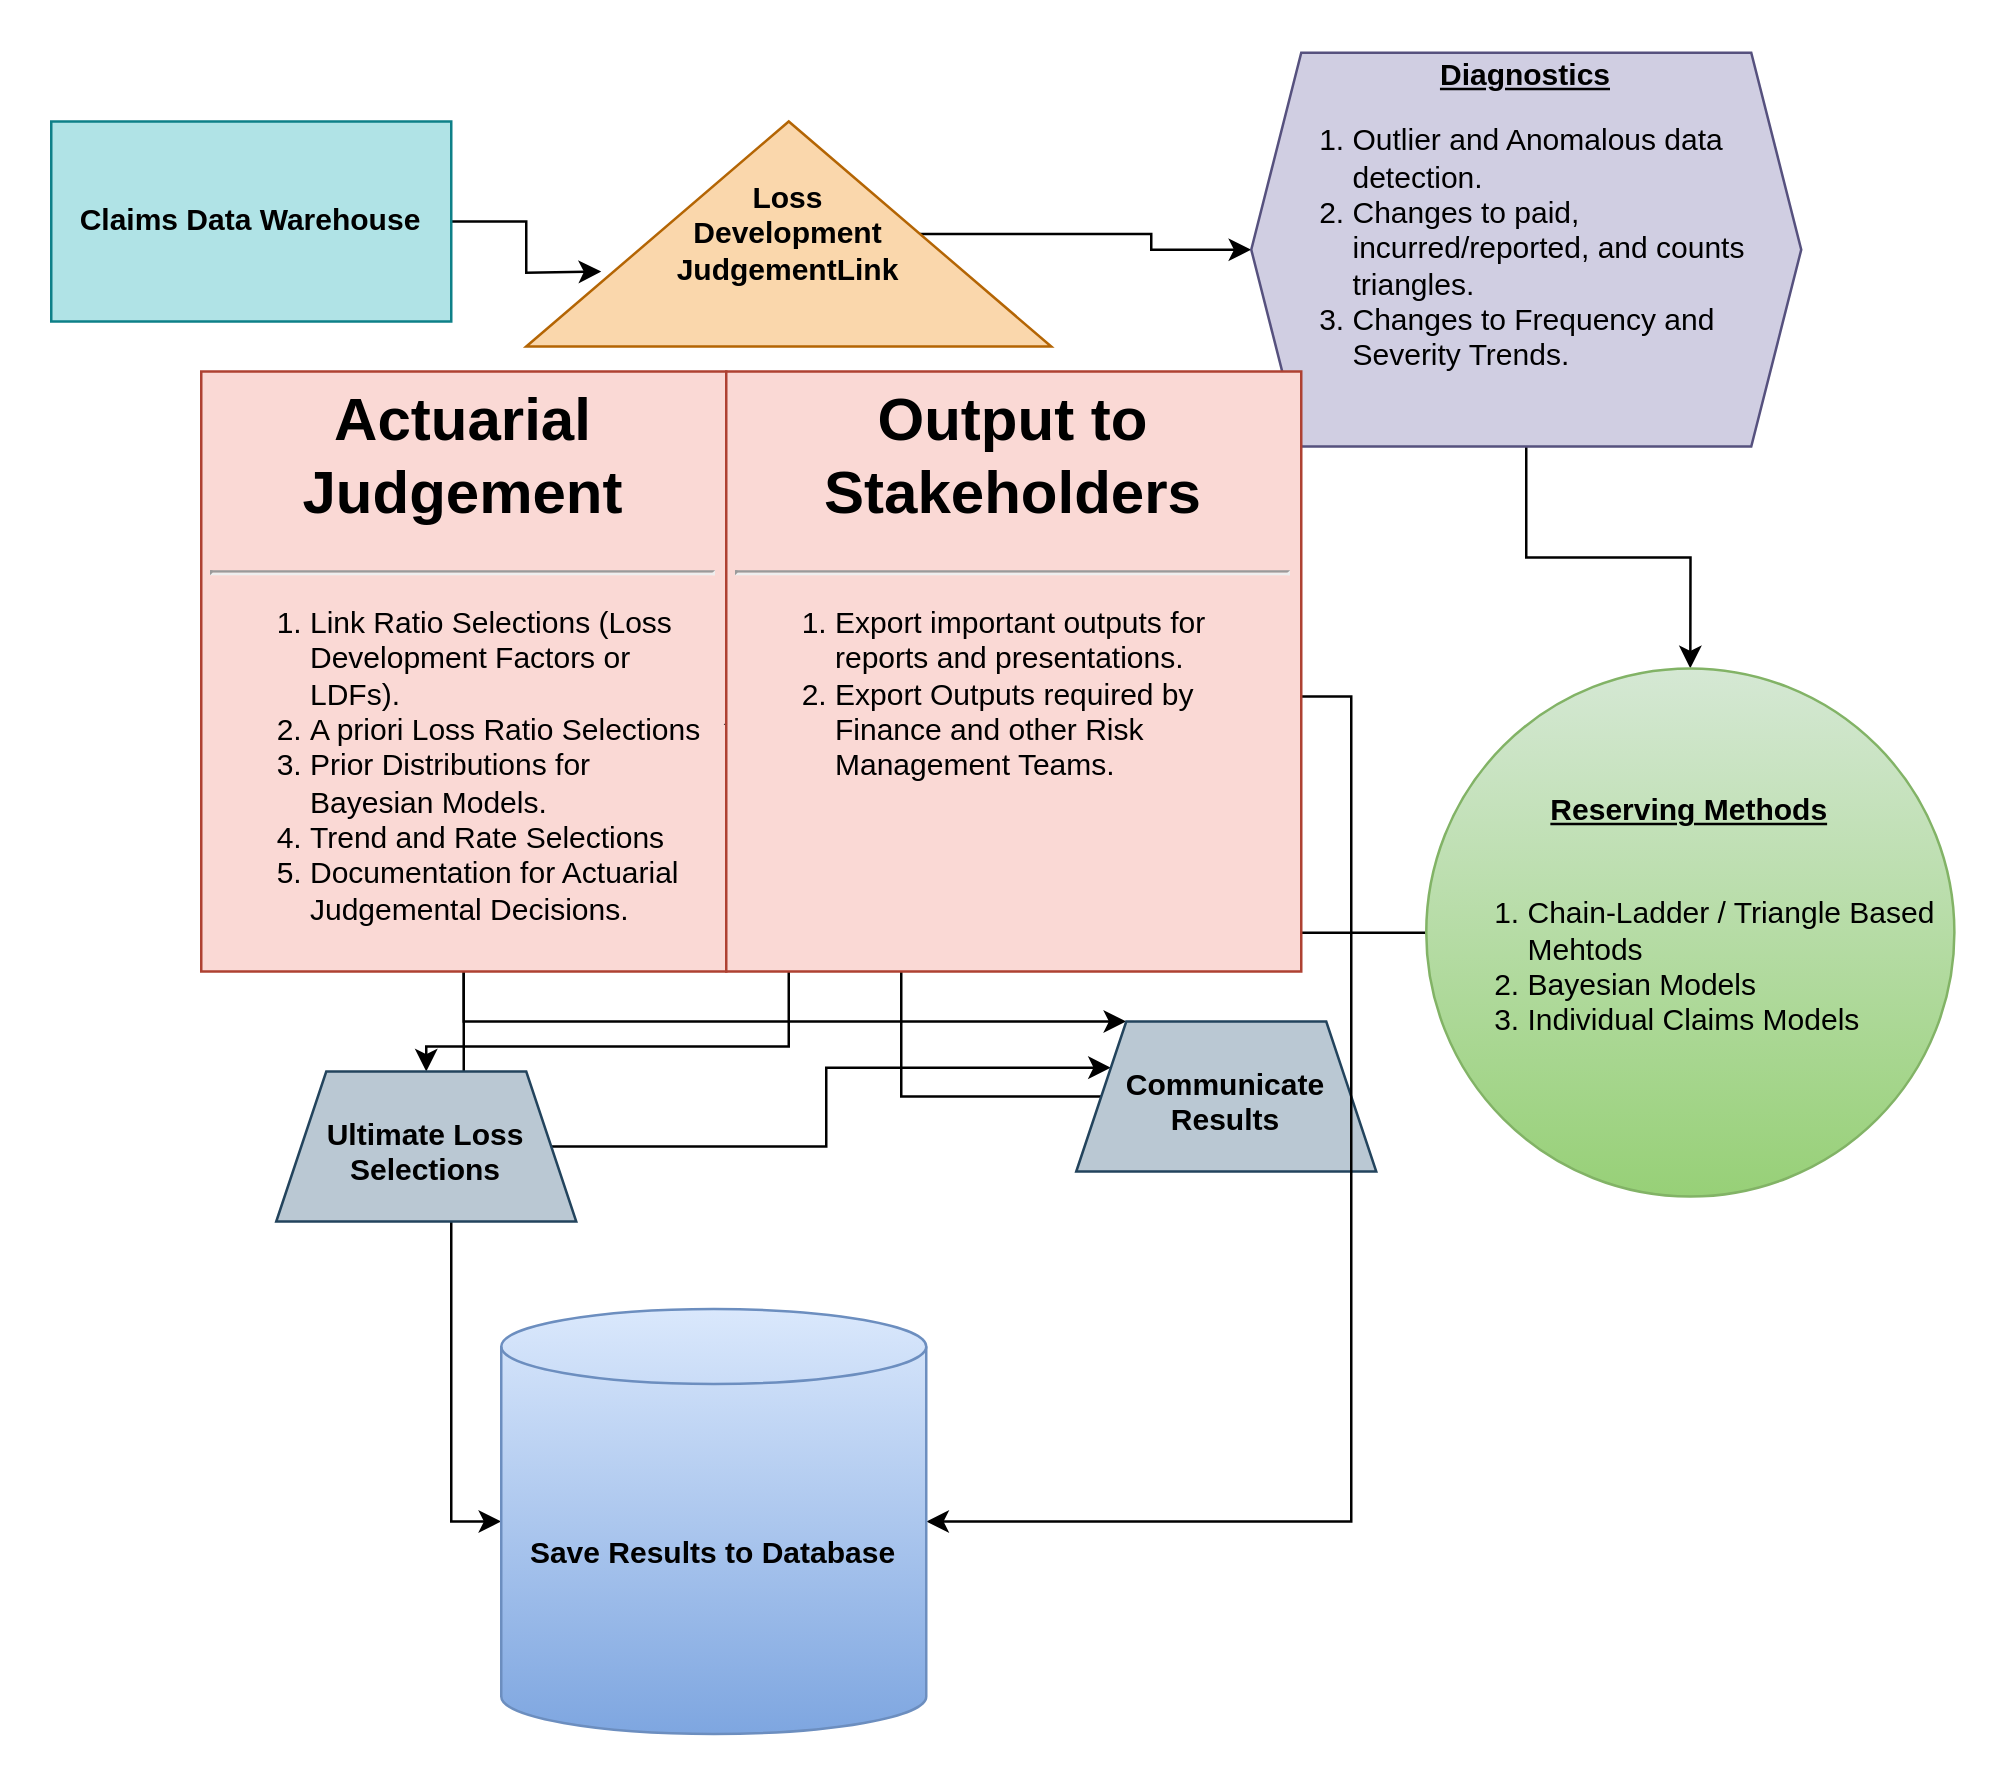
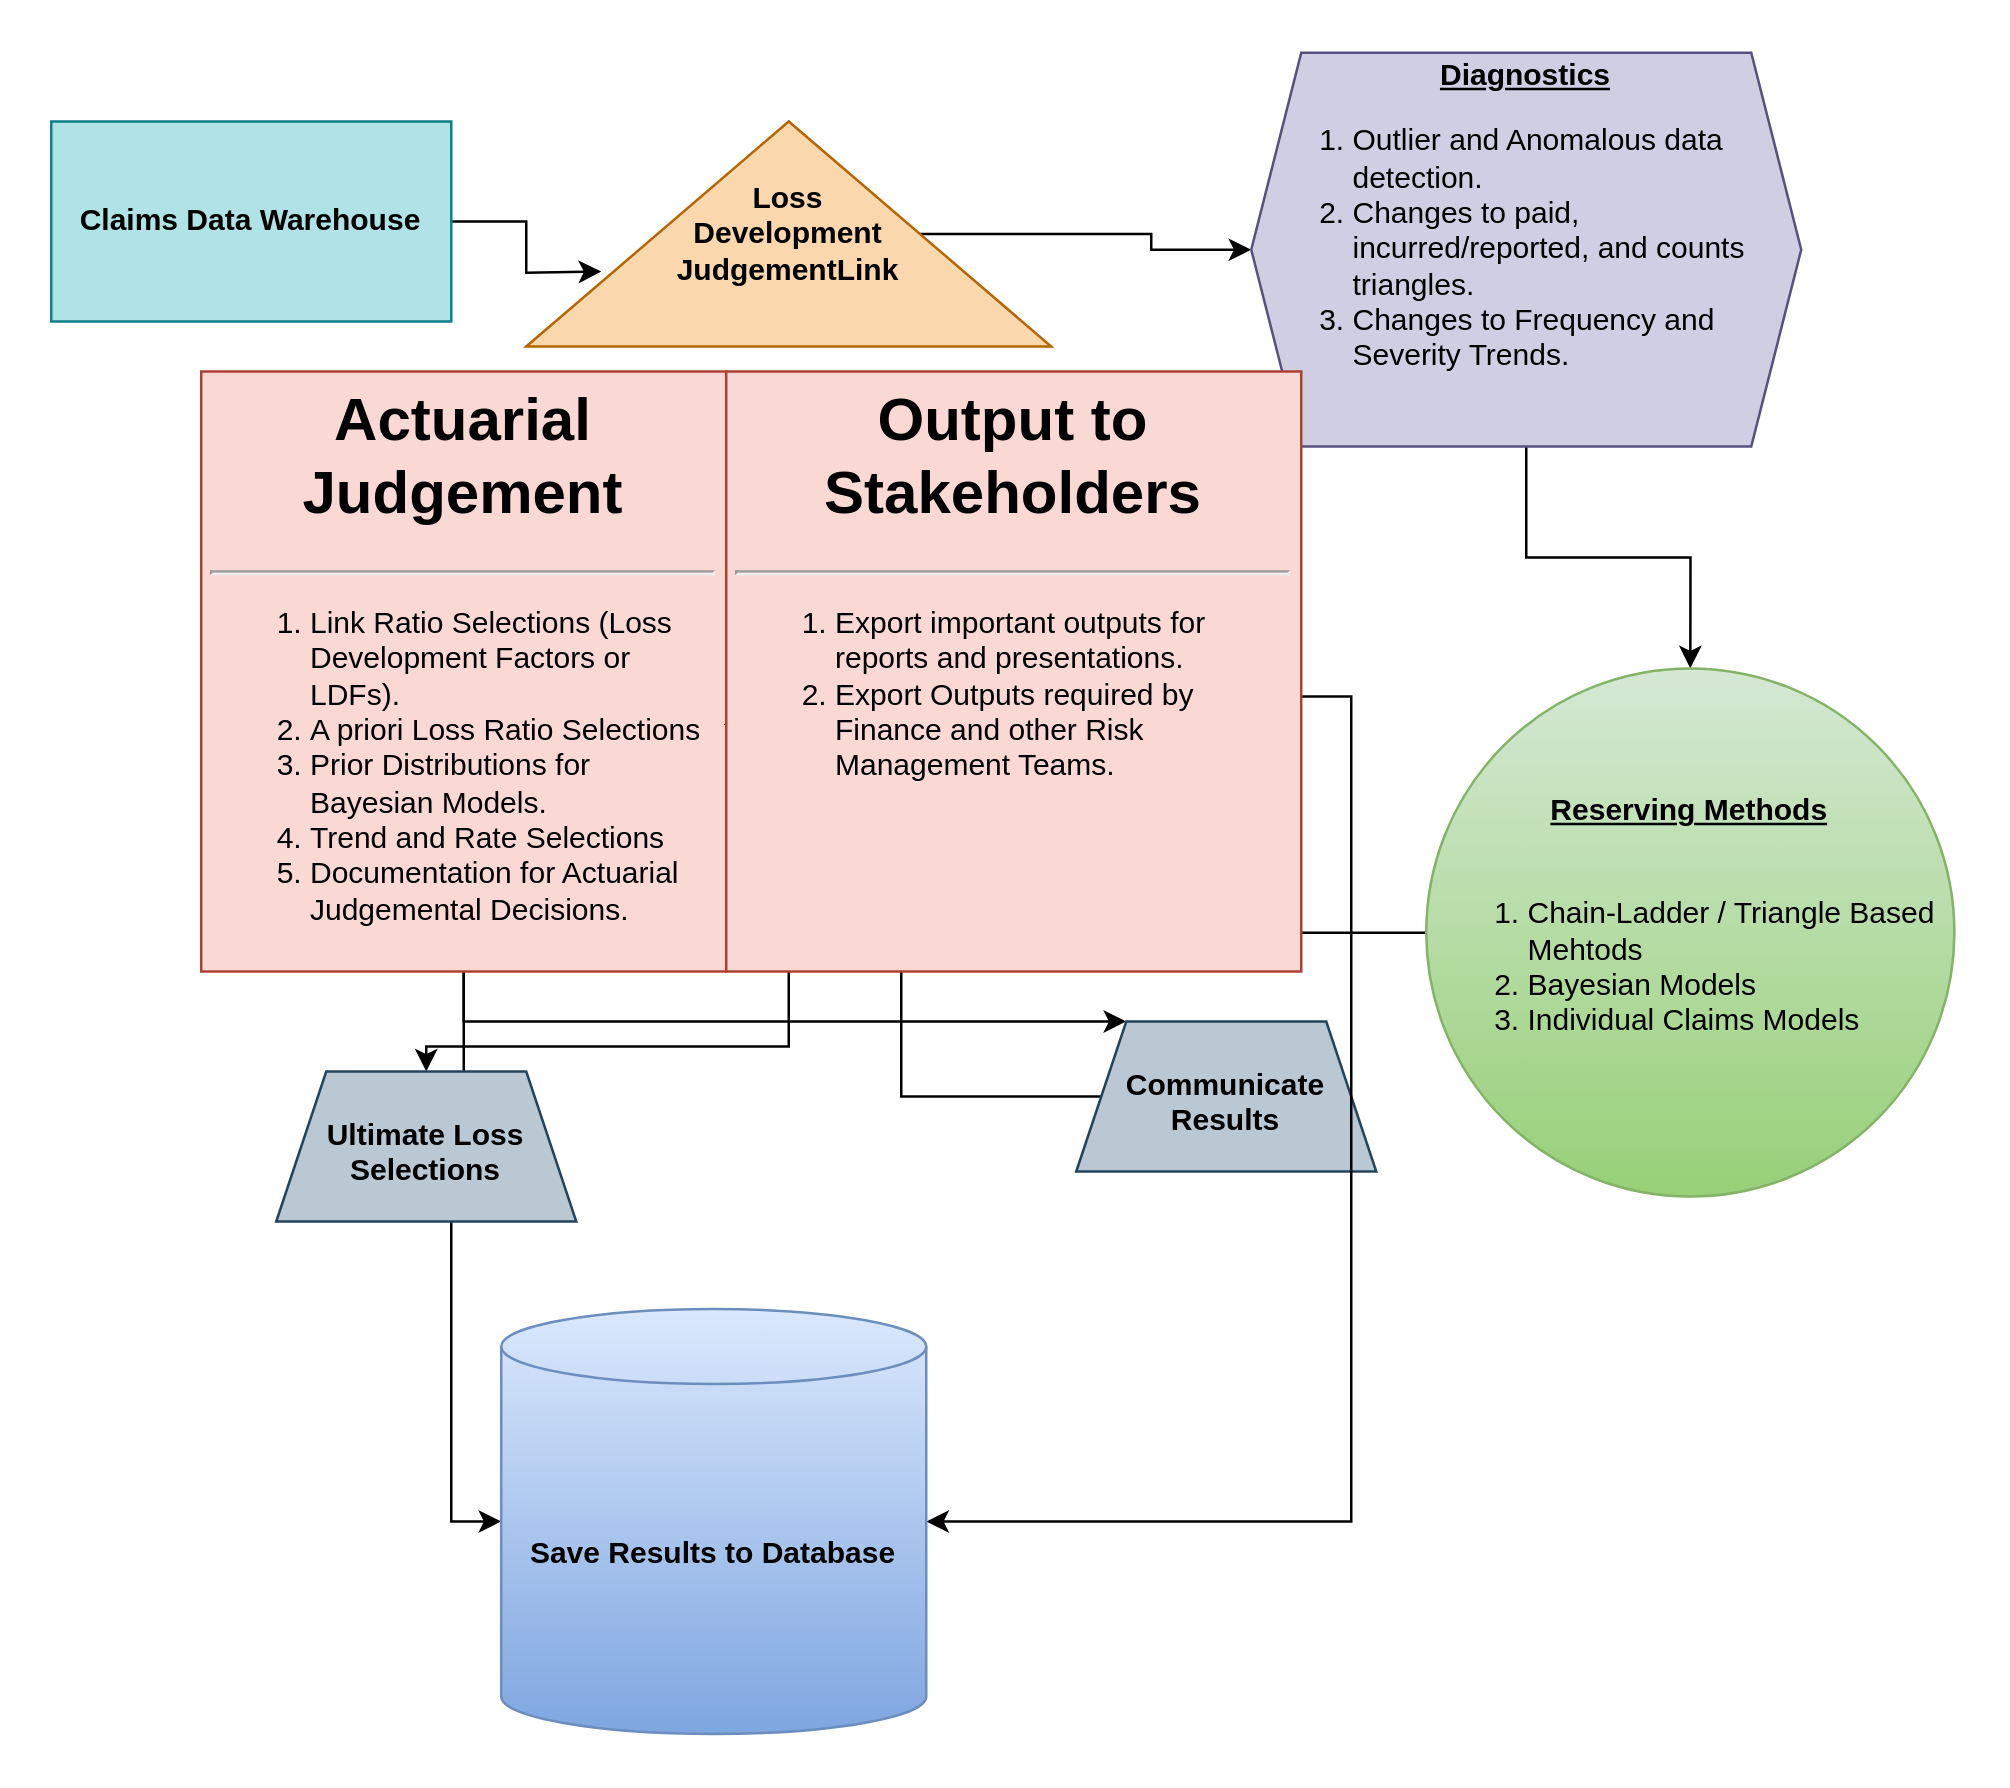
(762, 1146) -> none
